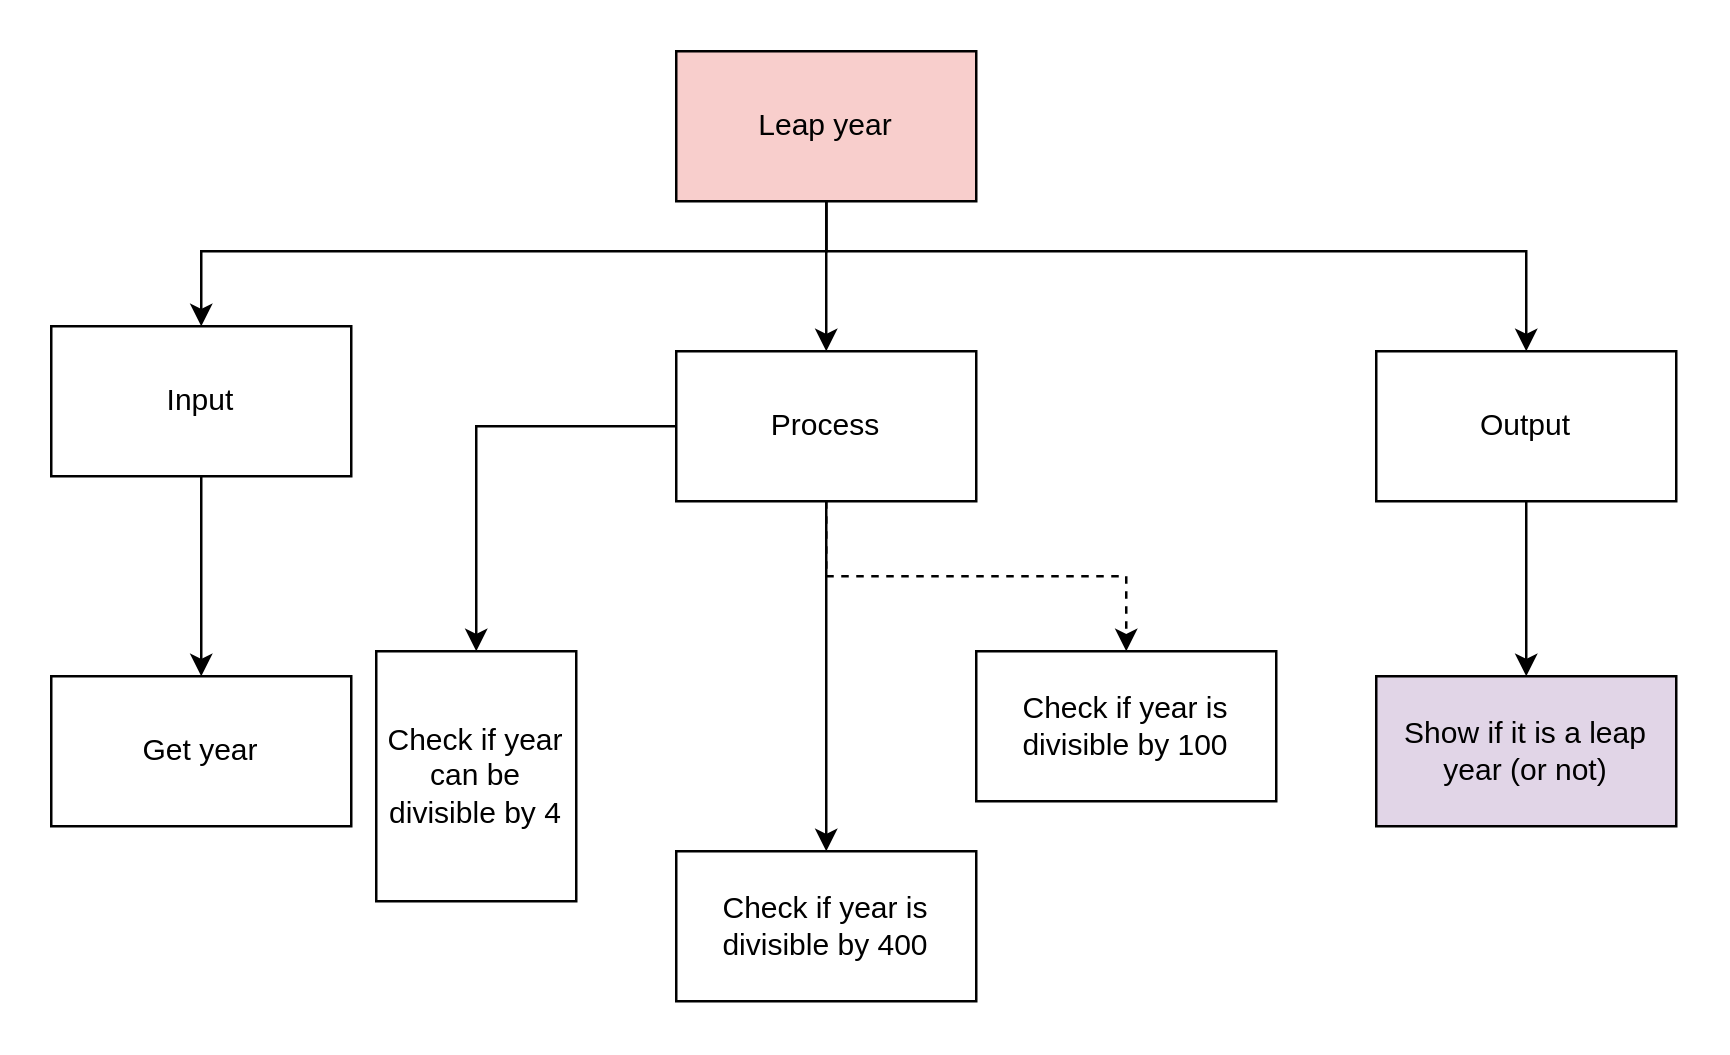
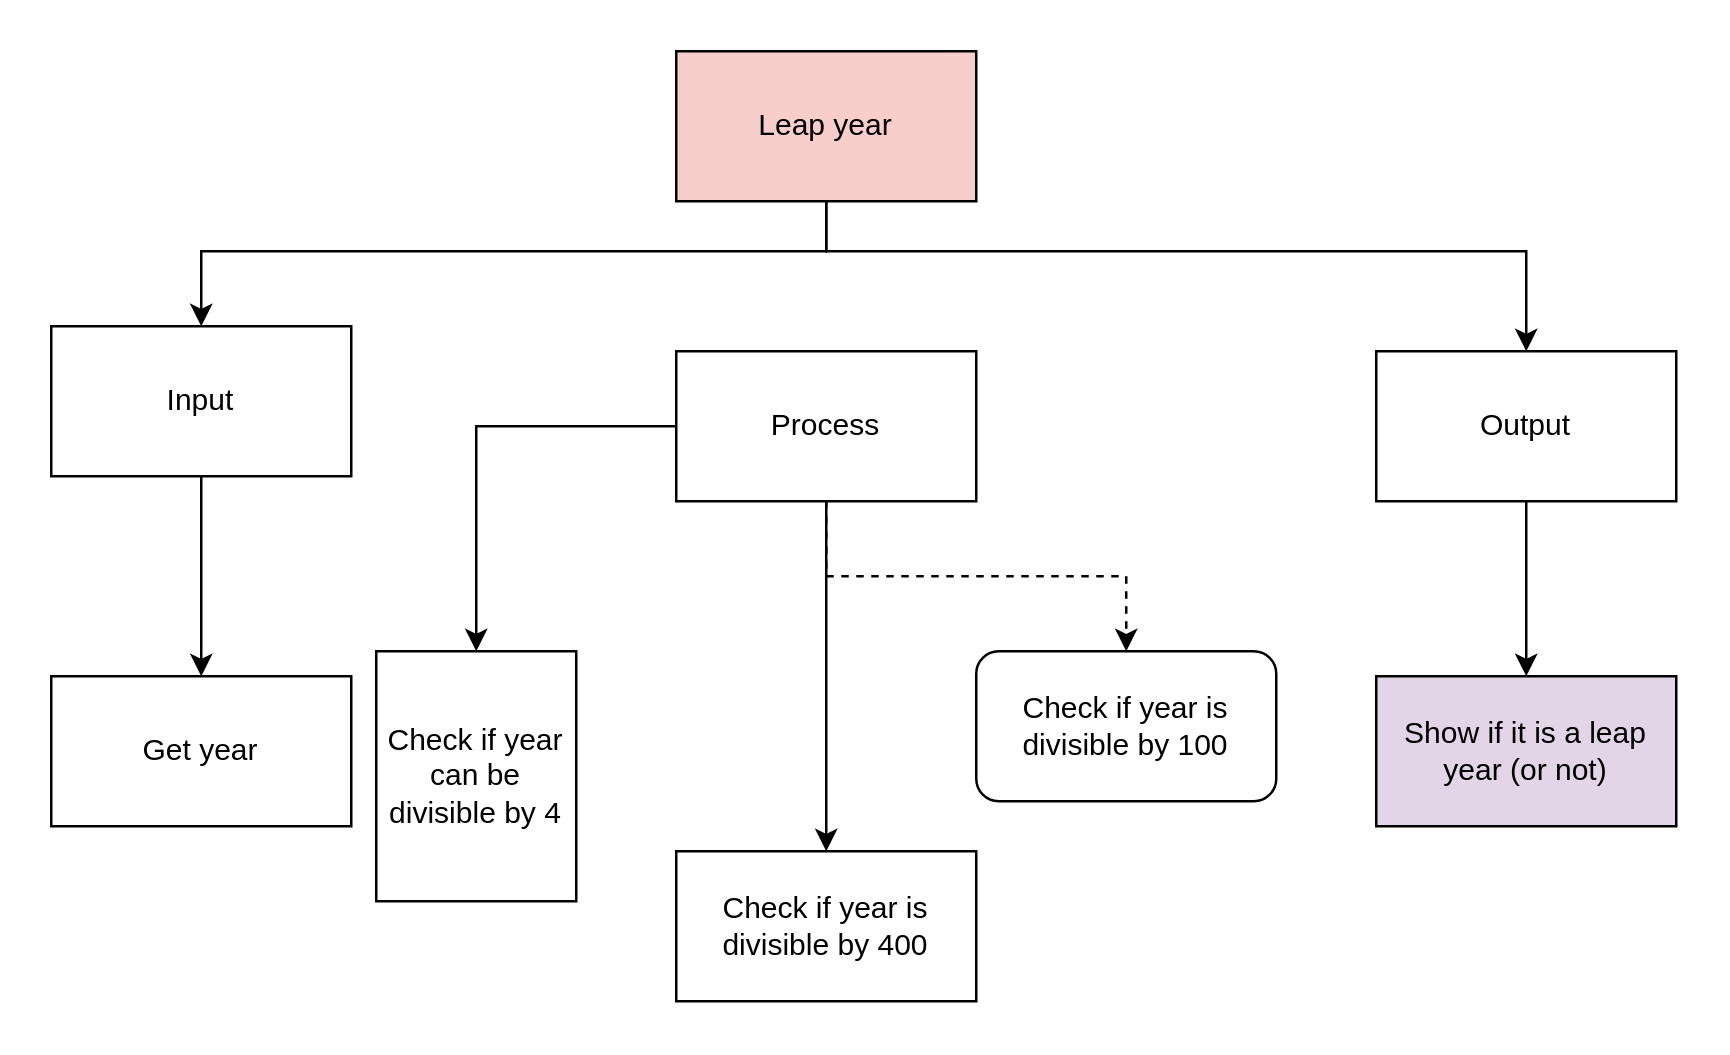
(826, 295) -> none
(1126, 726) -> (1126, 726)
